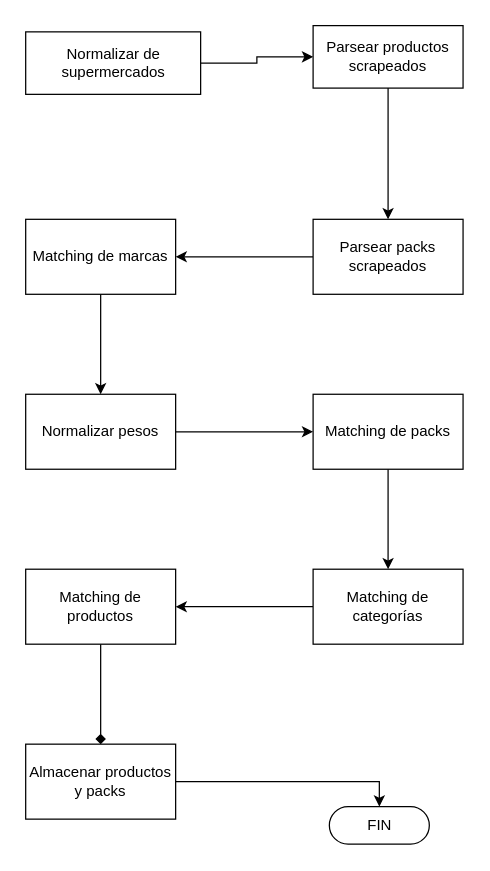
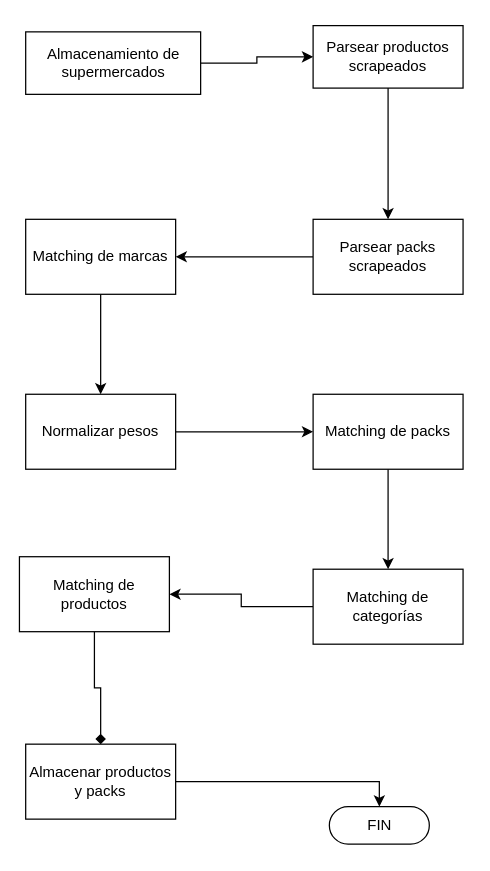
(114, 63) -> (114, 63)
(101, 607) -> (94, 594)
